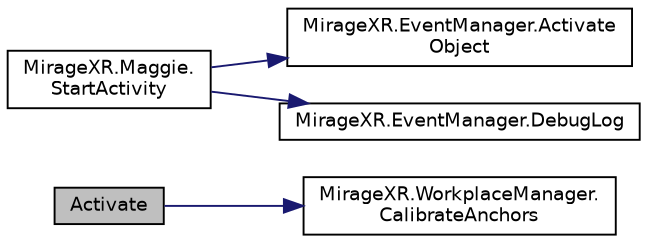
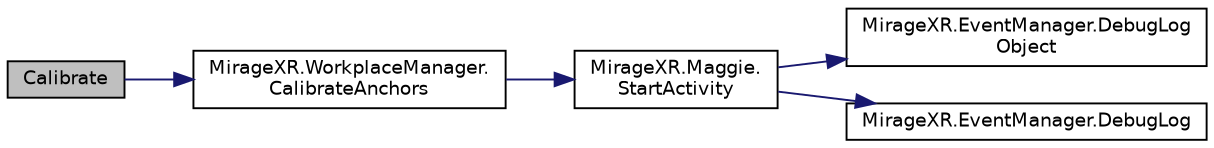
(460, 37) -> (1027, 37)
none -> (530, 79)
(109, 206) -> (66, 79)
